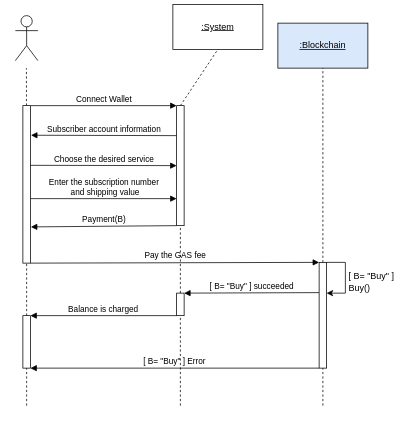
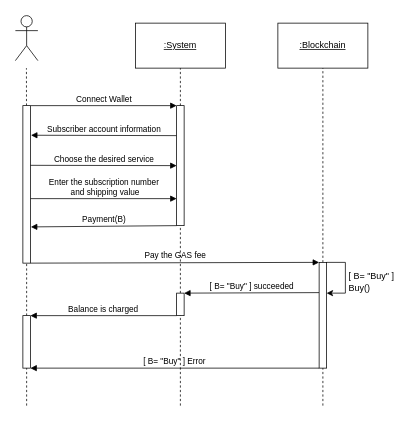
(218, 27) -> (180, 45)
(323, 45) -> (323, 45)
